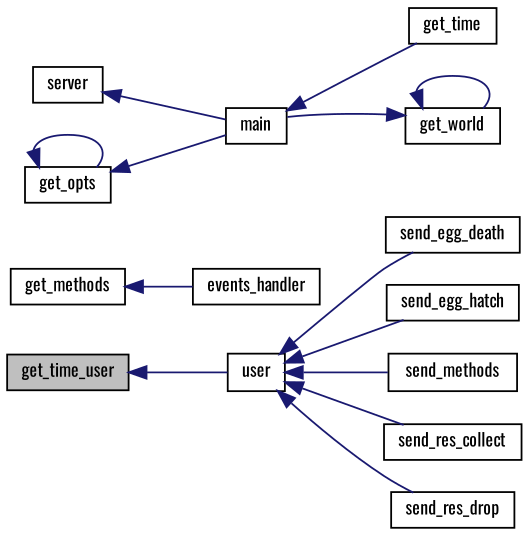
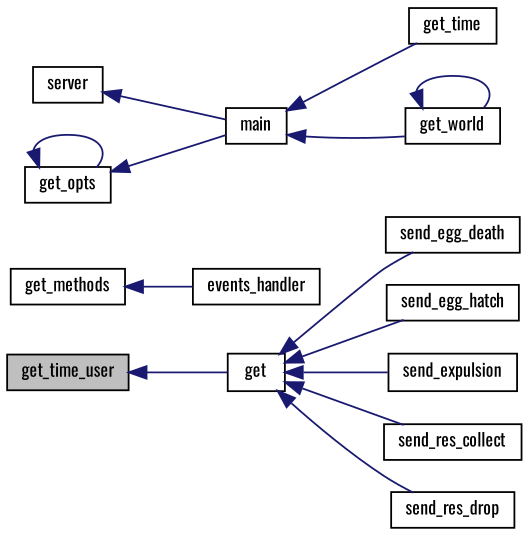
(337, 114) -> (355, 138)
(256, 372) -> (256, 372)
(453, 372) -> (453, 372)
